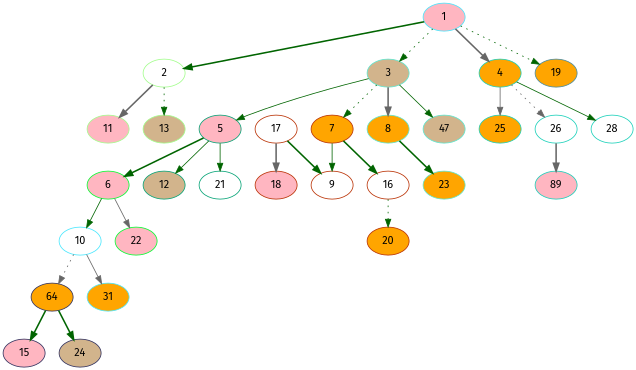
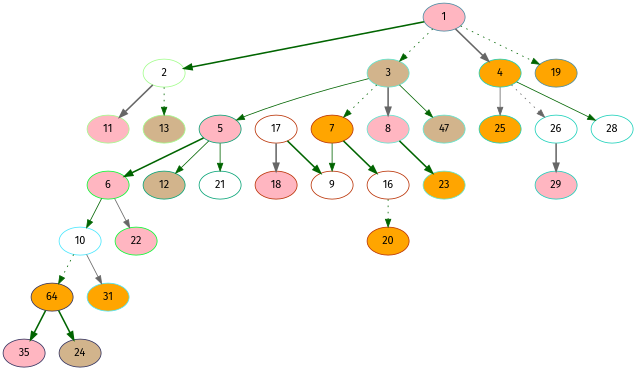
(444, 17) -> (444, 17)
(388, 129) -> (388, 129)
(556, 185) -> (556, 185)
(68, 266) -> (68, 266)
(24, 353) -> (24, 353)
